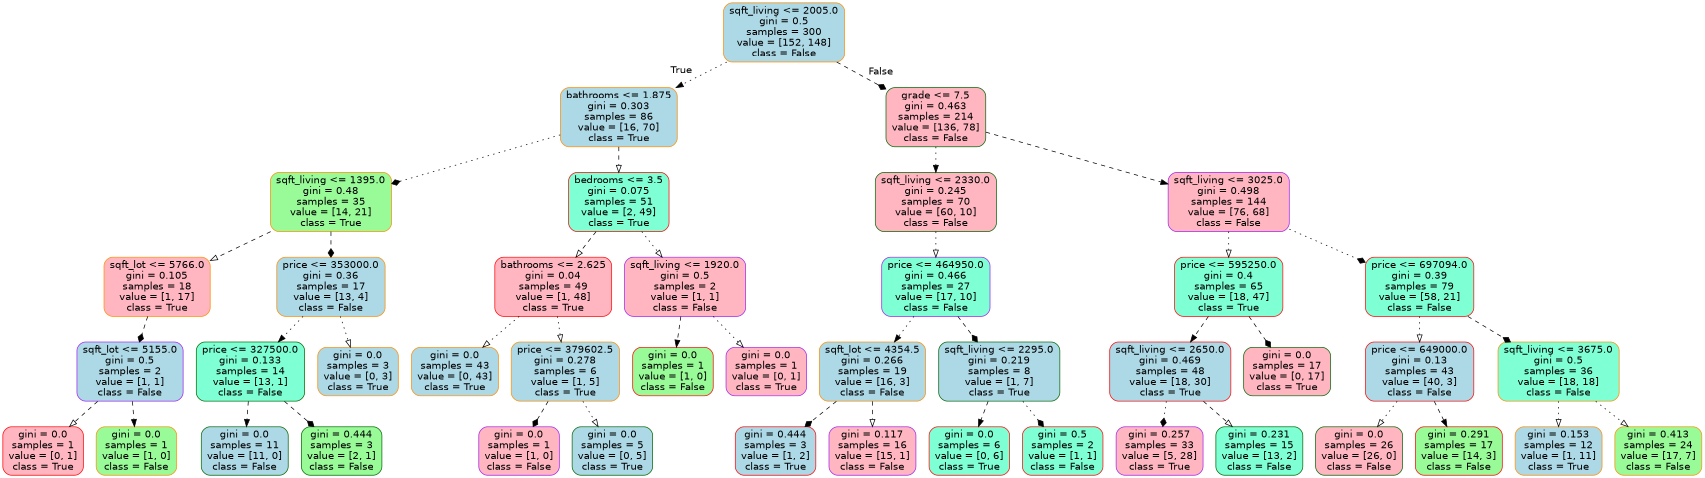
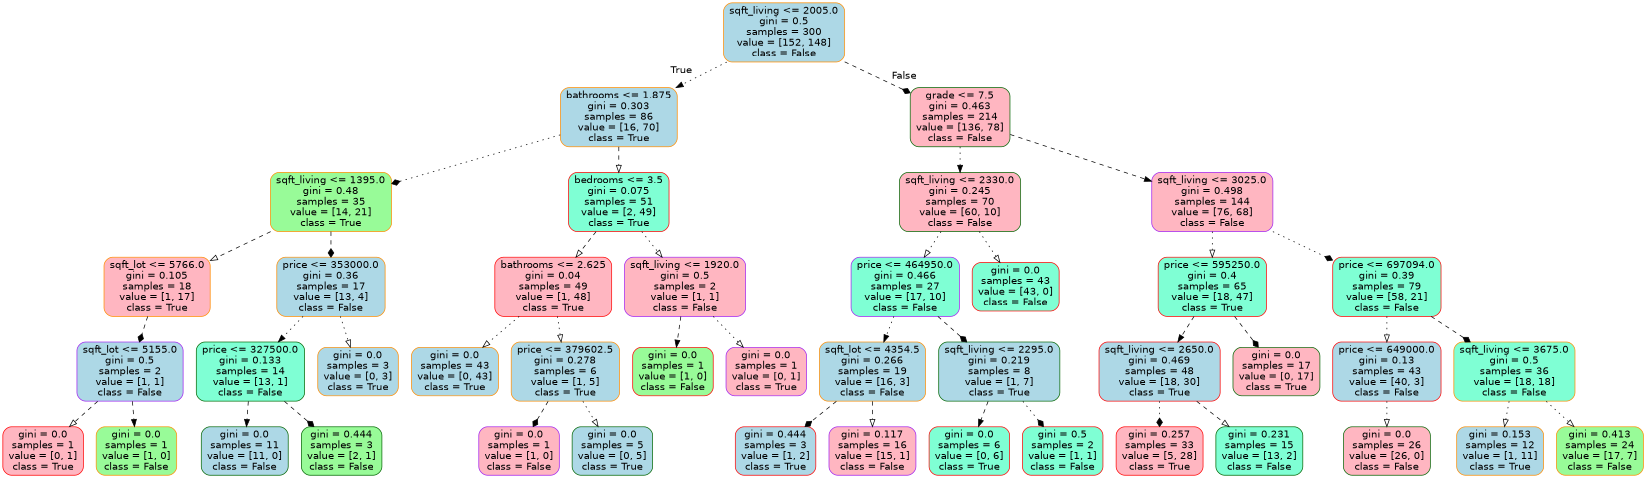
none -> (1016, 287)
(1160, 451) -> (1160, 451)
(1459, 451) -> none
